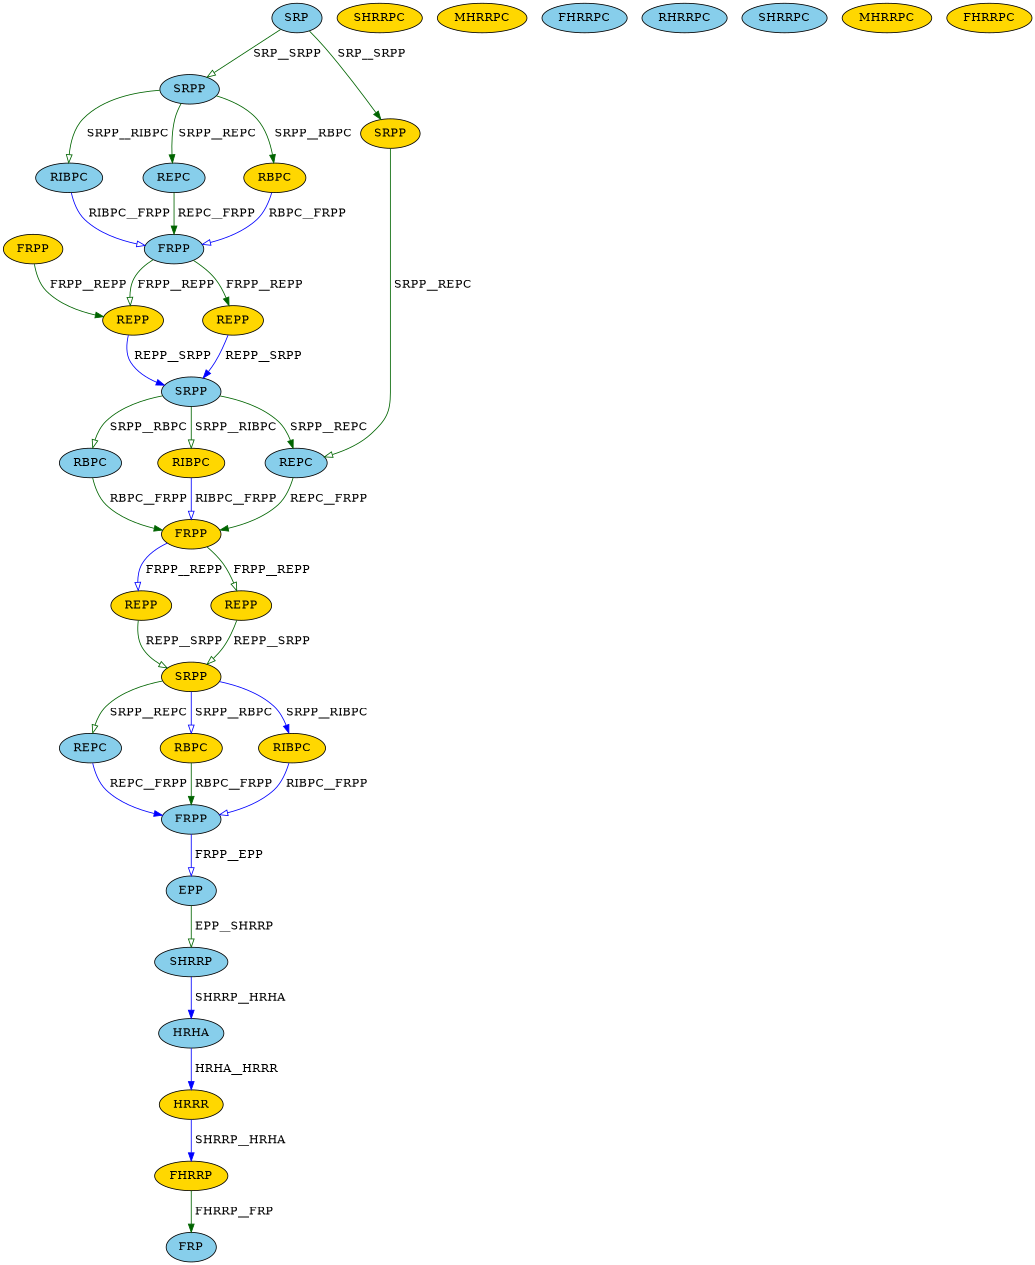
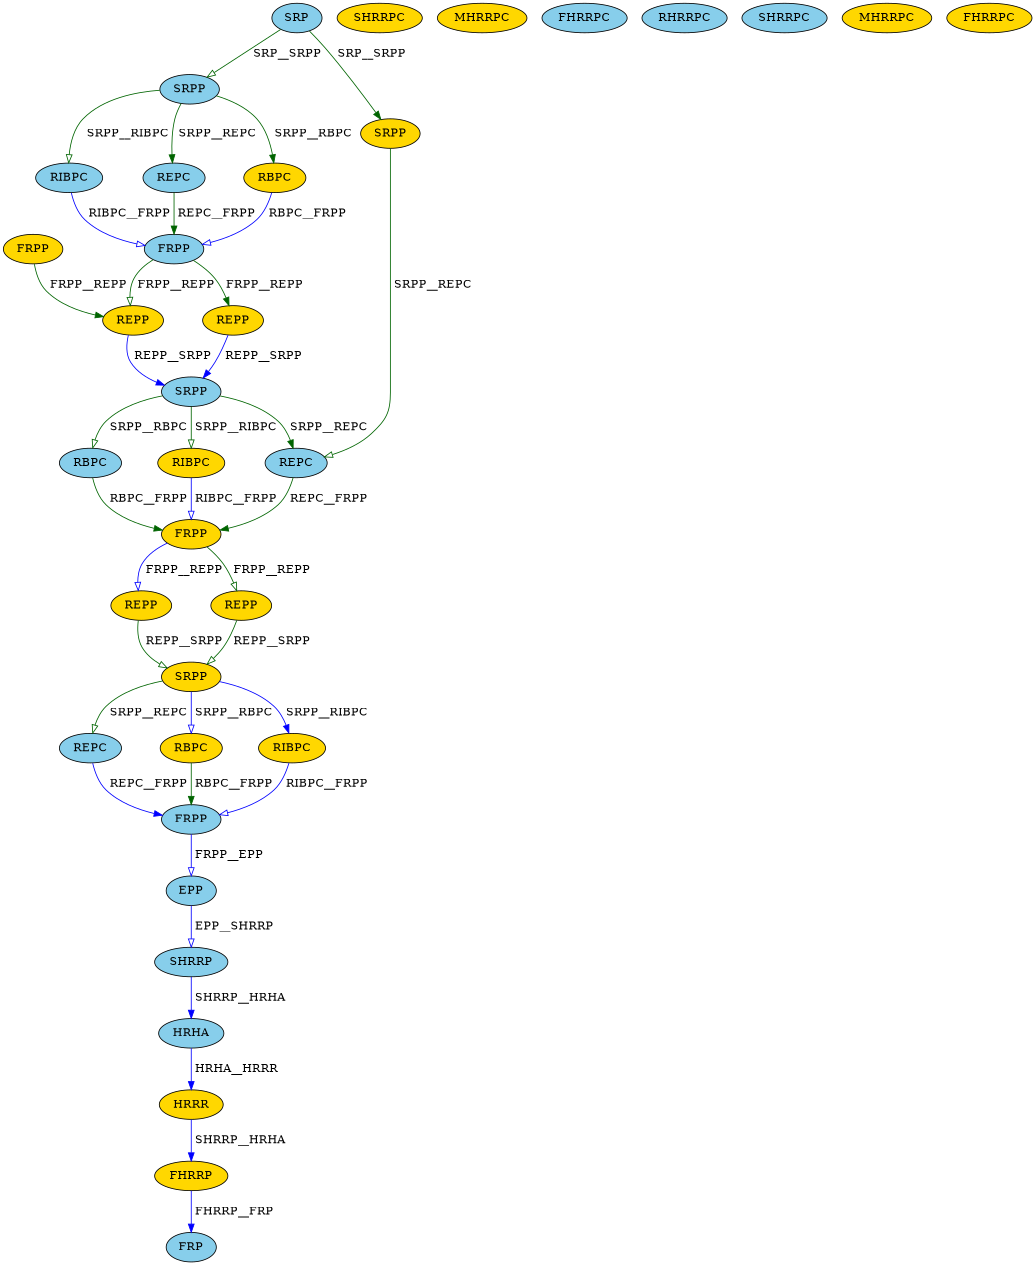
(191, 922) -> (191, 922)
(191, 1207) -> (191, 1207)
